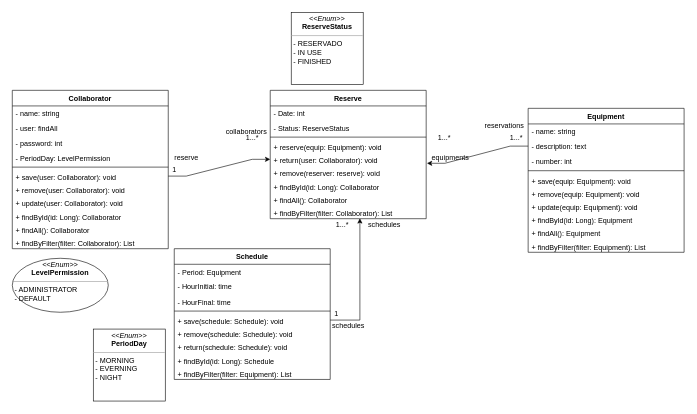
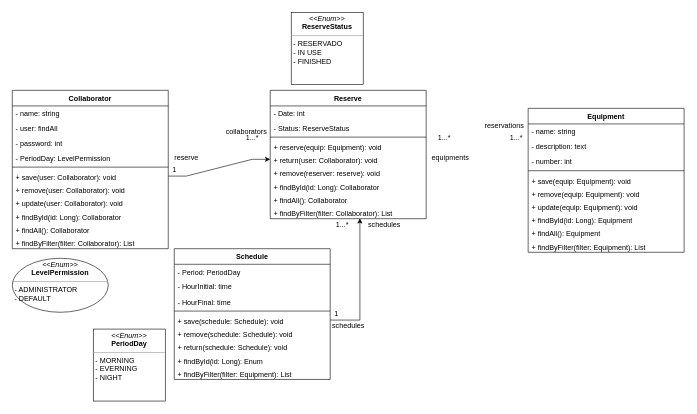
(490, 151) -> none
(211, 272) -> (211, 272)
(231, 361) -> (223, 361)
